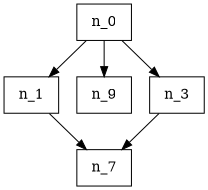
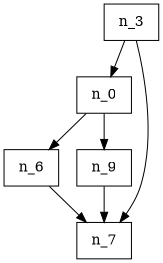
(137, 55) -> (120, 54)
(31, 95) -> (31, 168)
none -> (104, 199)
